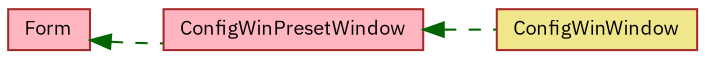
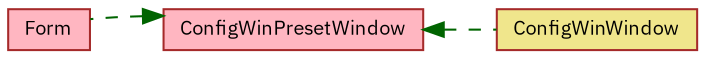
(137, 43) -> (116, 17)
